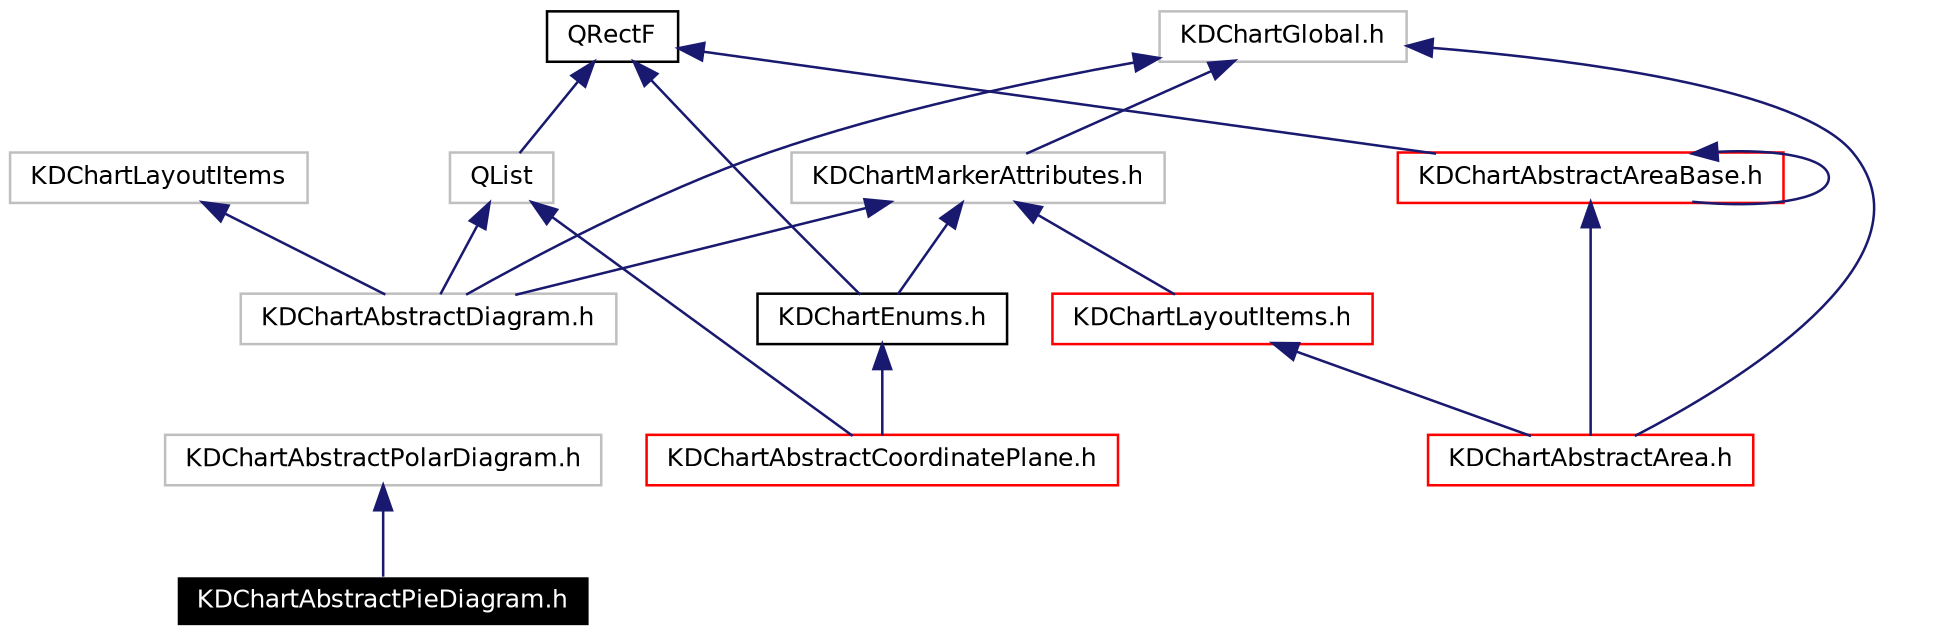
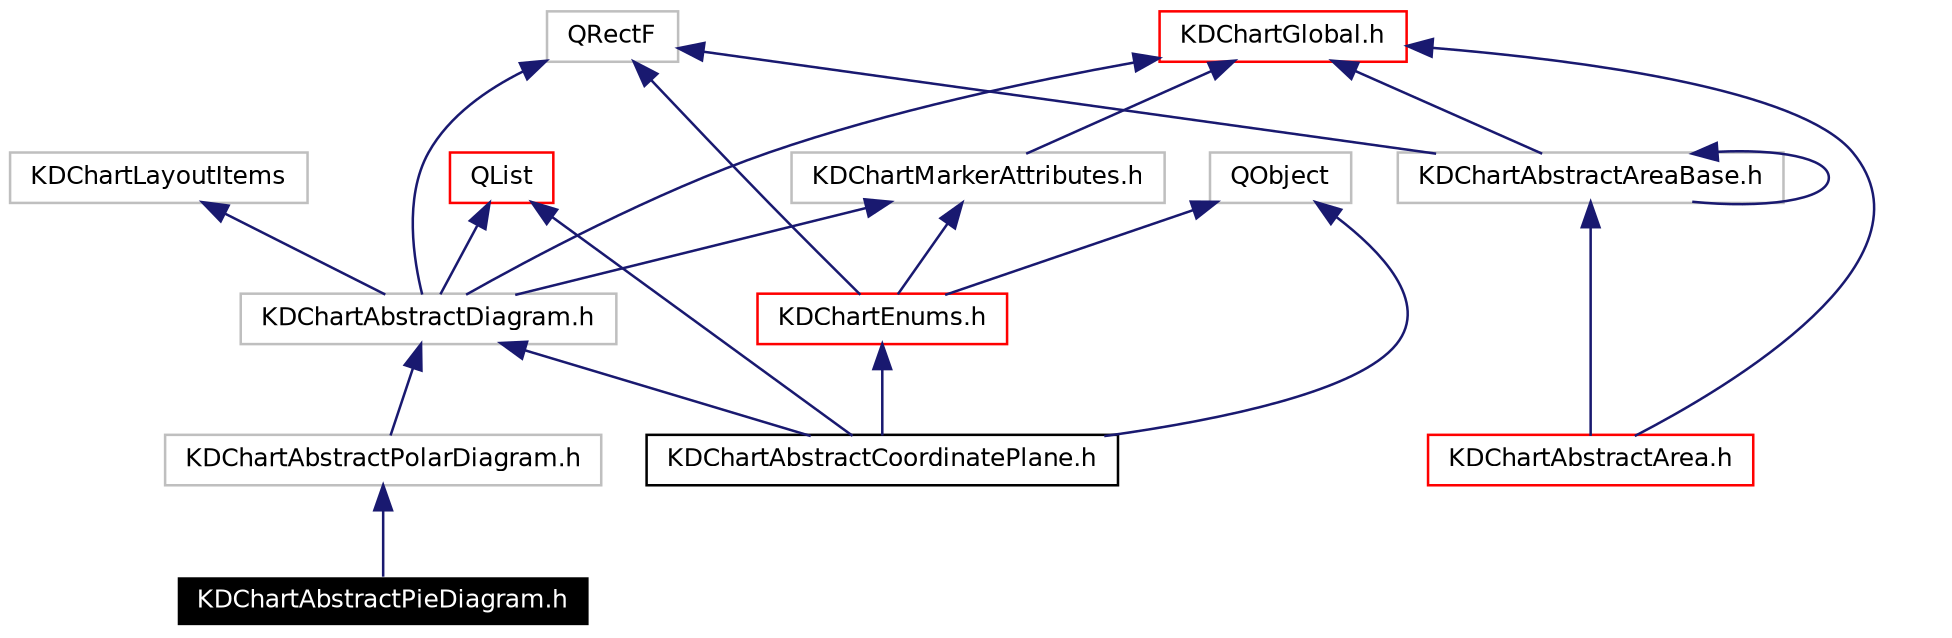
(613, 37) -> (613, 37)
(1283, 37) -> (1283, 37)
none -> (1449, 112)
(549, 117) -> (425, 161)
(502, 178) -> (502, 178)
none -> (1281, 178)
(1591, 178) -> (1591, 178)
(882, 319) -> (882, 319)
(1213, 319) -> none
none -> (668, 393)
none -> (402, 402)
(882, 460) -> (882, 460)
